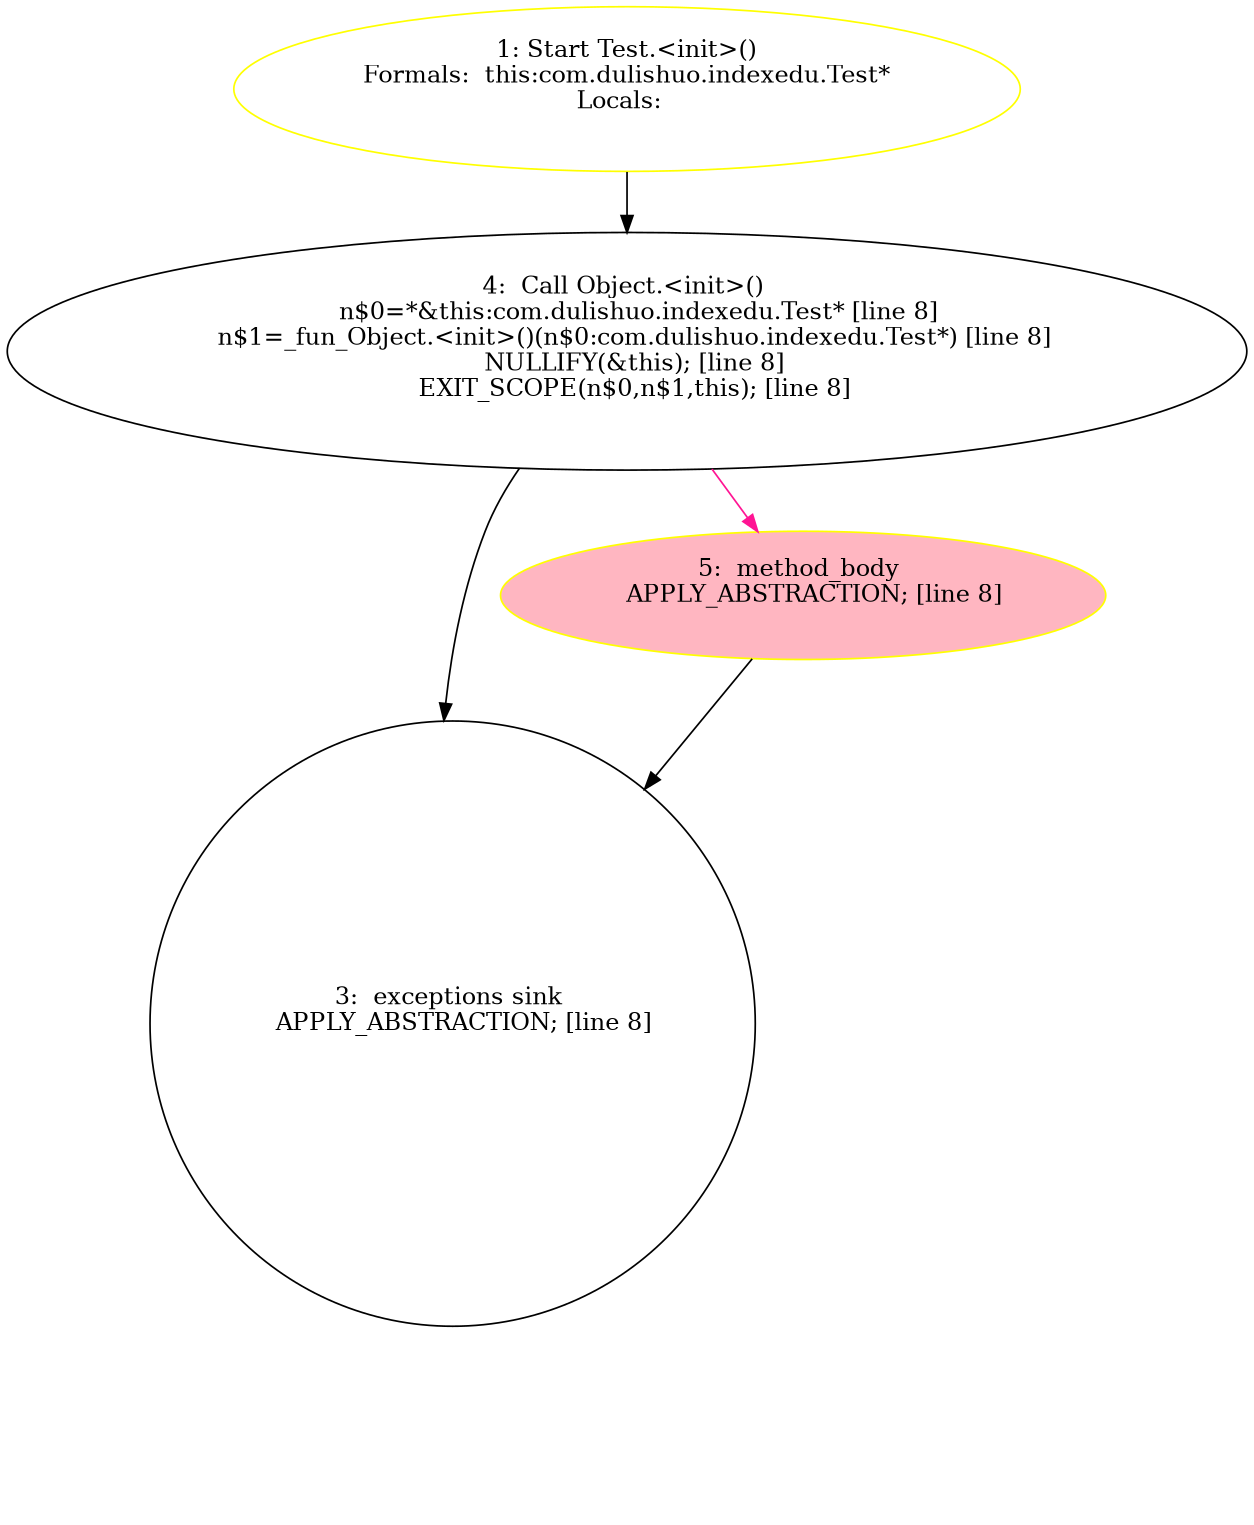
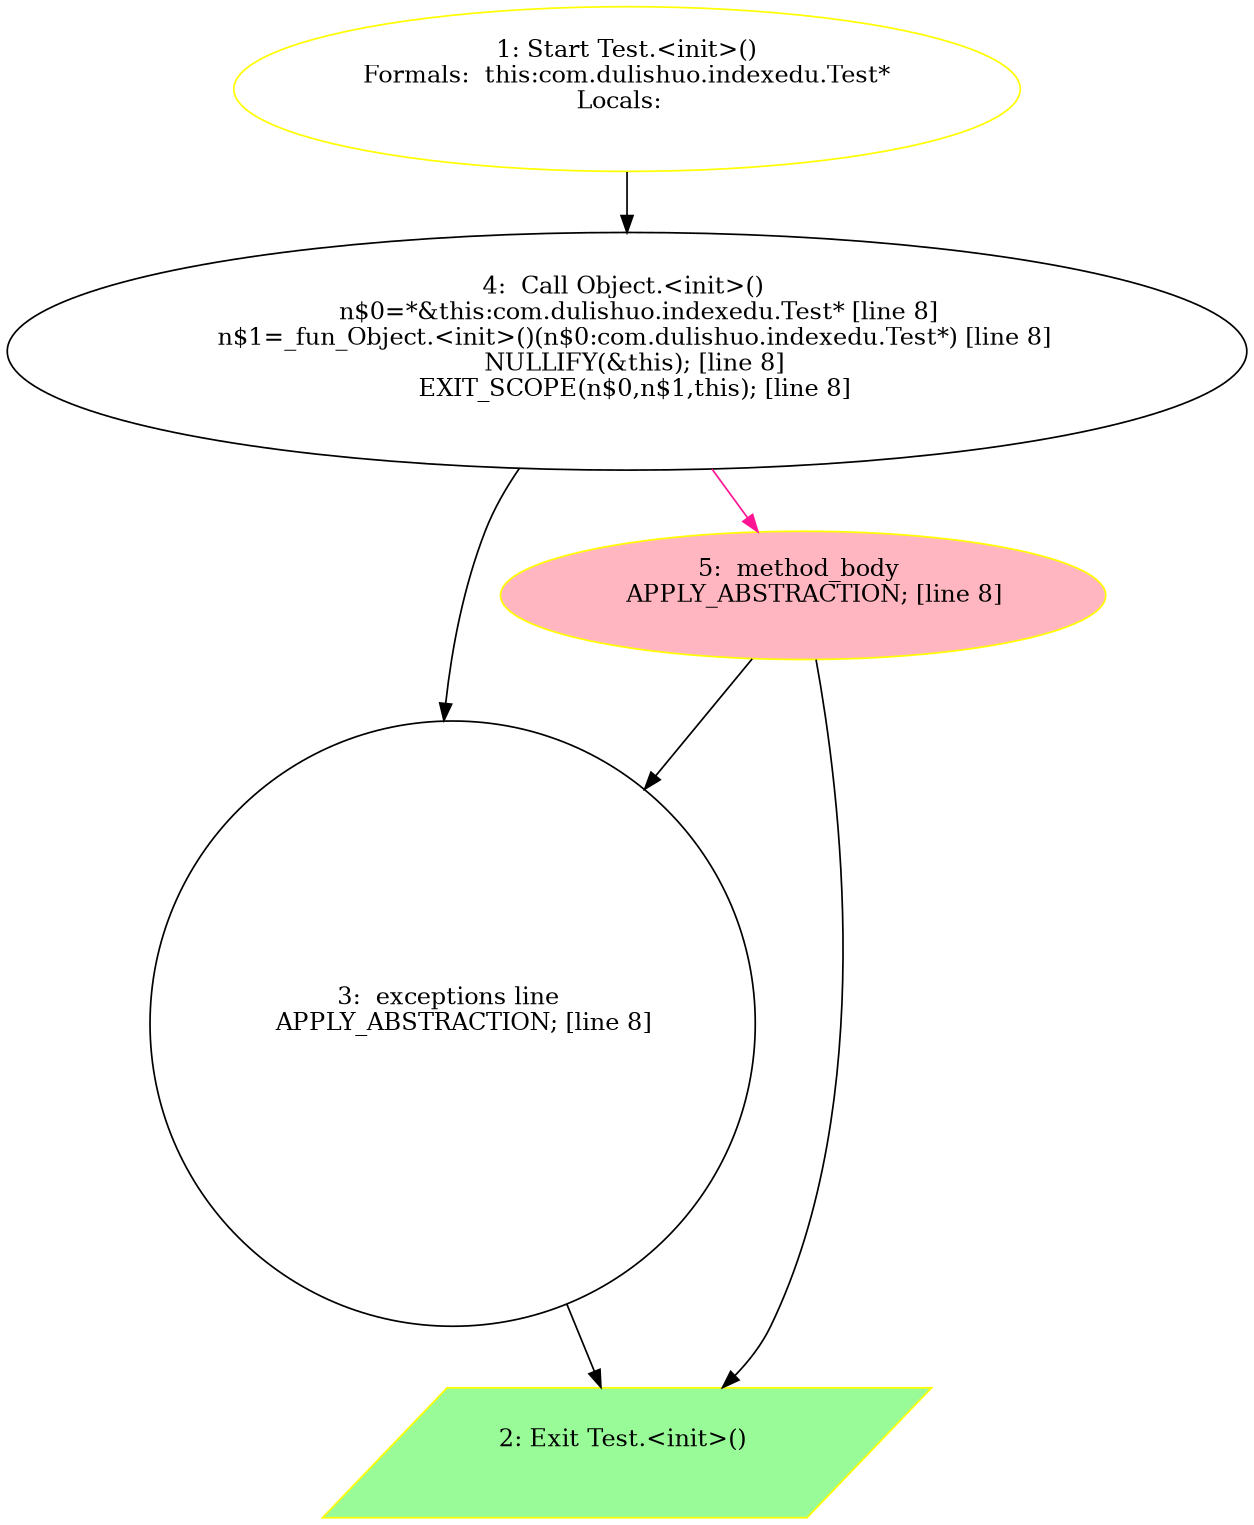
(453, 1024) -> (453, 1024)
none -> (627, 1453)
